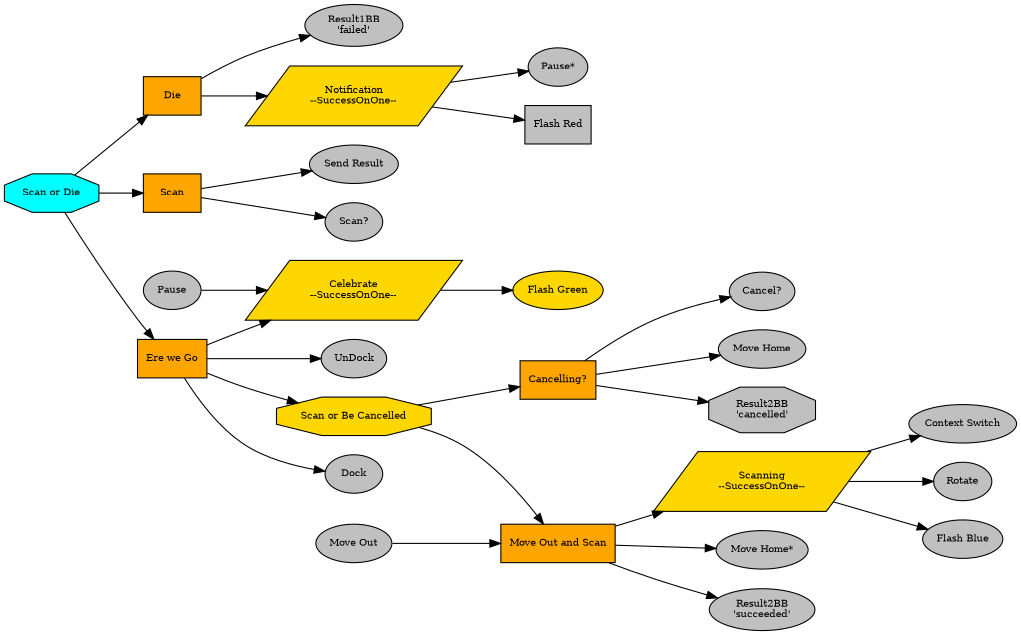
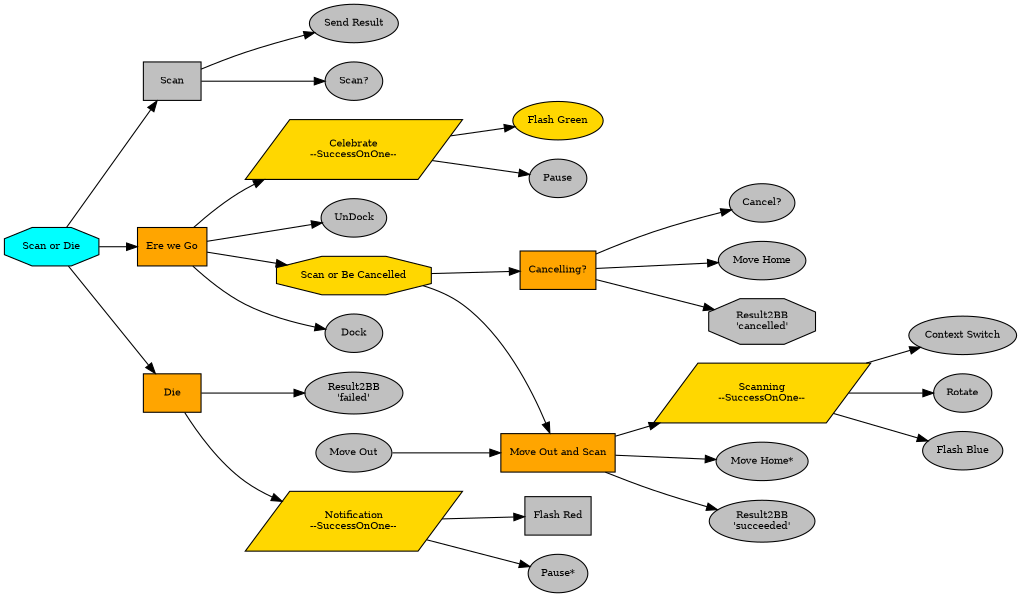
(354, 25) -> (354, 393)
(172, 193) -> (172, 81)
(229, 290) -> (476, 167)
